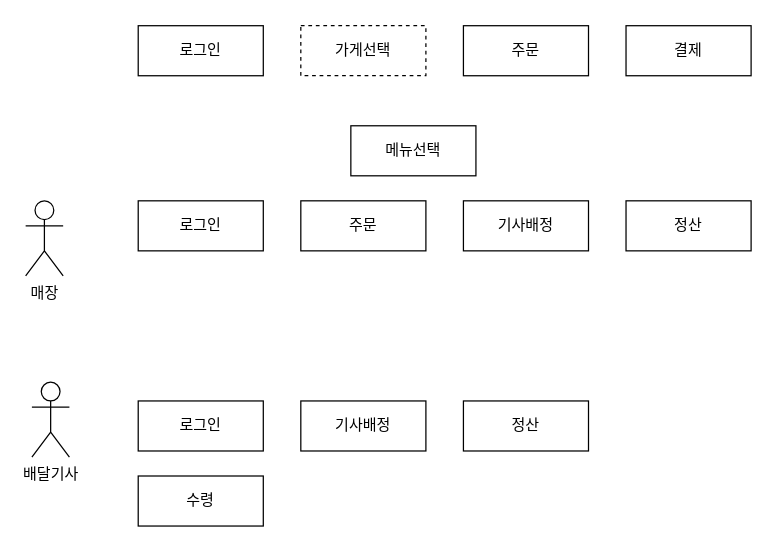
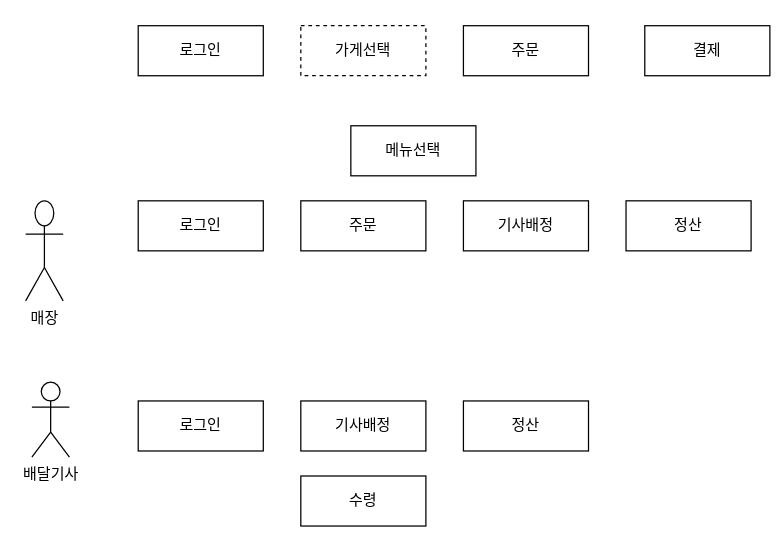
(688, 51) -> (707, 51)
(44, 238) -> (44, 251)
(201, 501) -> (363, 501)
